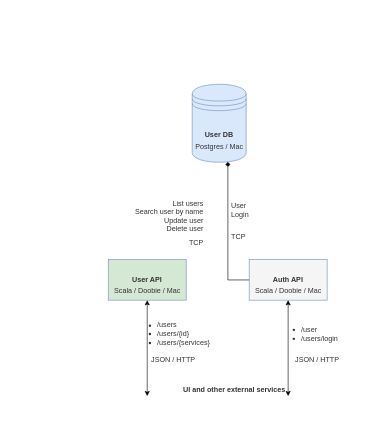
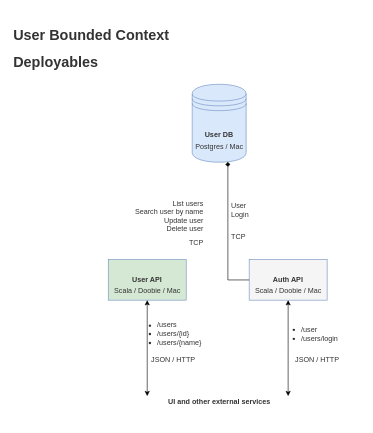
none -> (96, 48)
(167, 334) -> (160, 334)
(234, 390) -> (219, 402)
